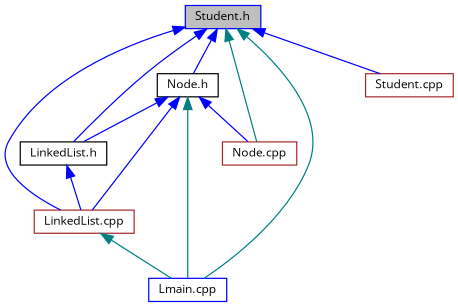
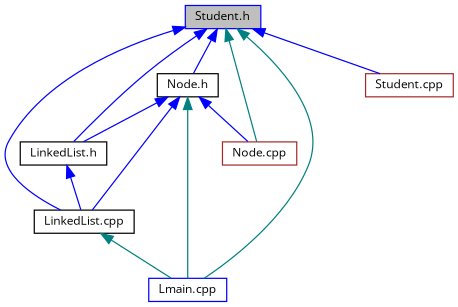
(84, 222) -> (84, 222)
